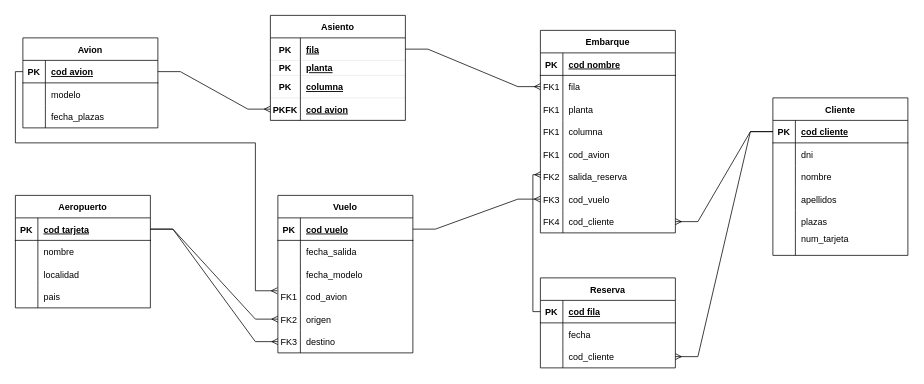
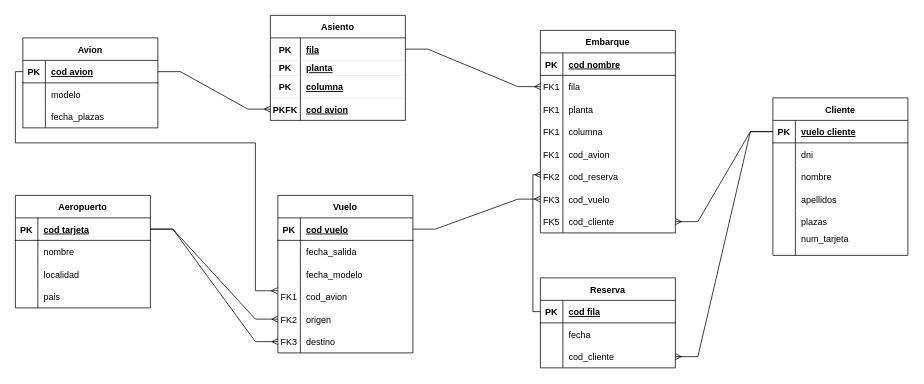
(825, 132) -> (829, 132)
(601, 177) -> (596, 177)
(551, 222) -> (551, 222)
